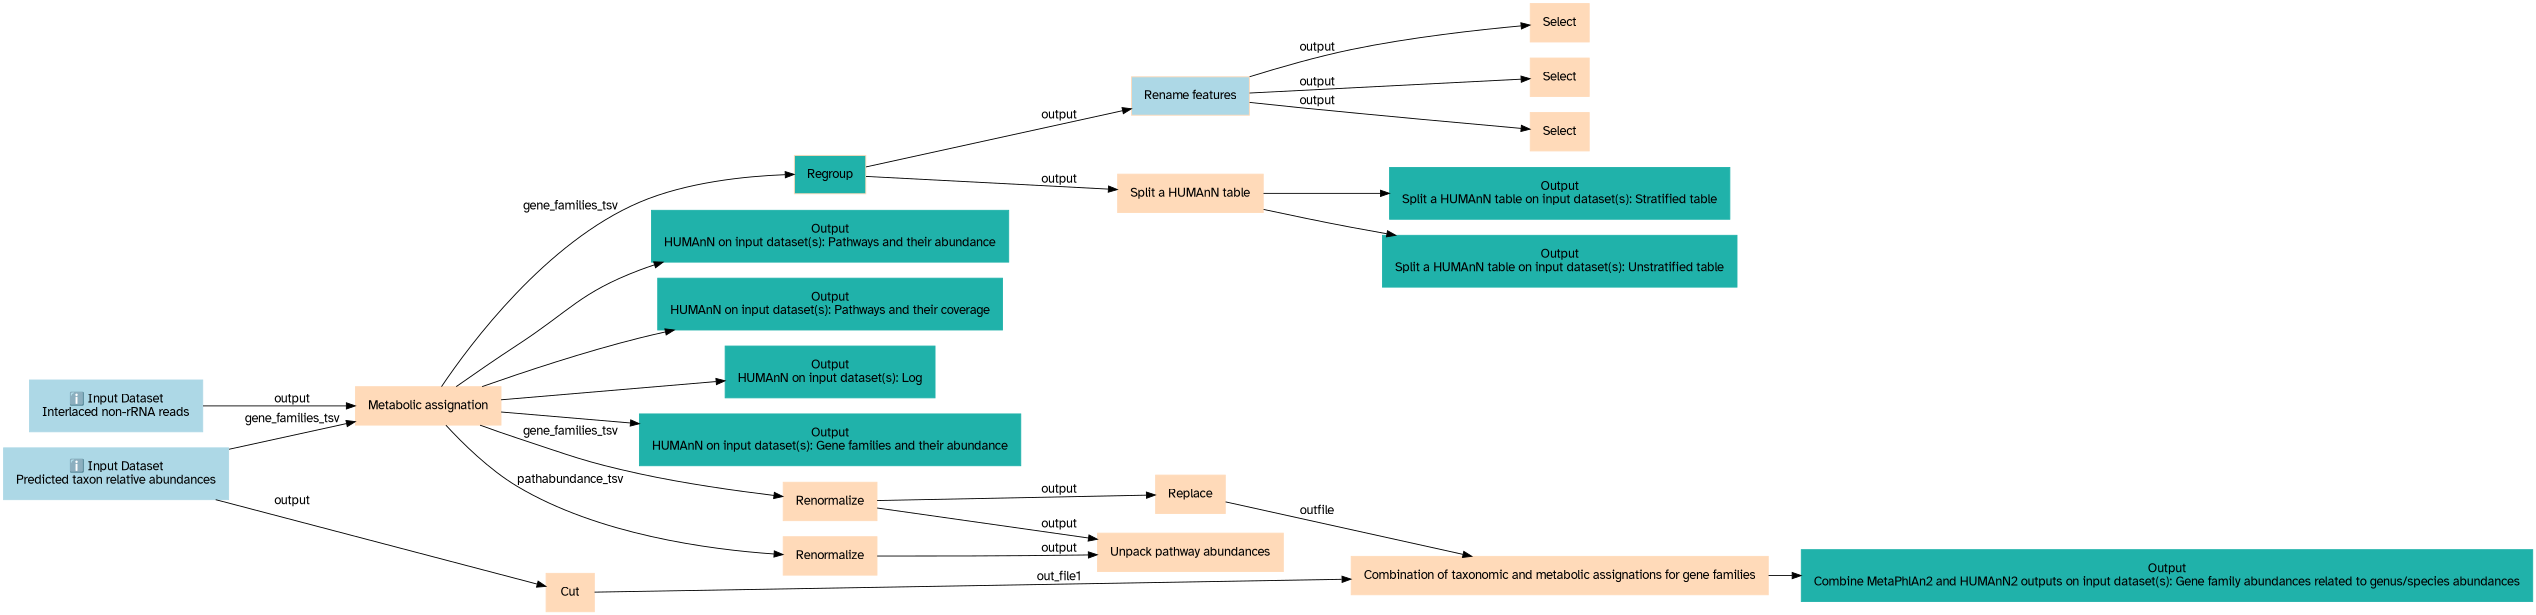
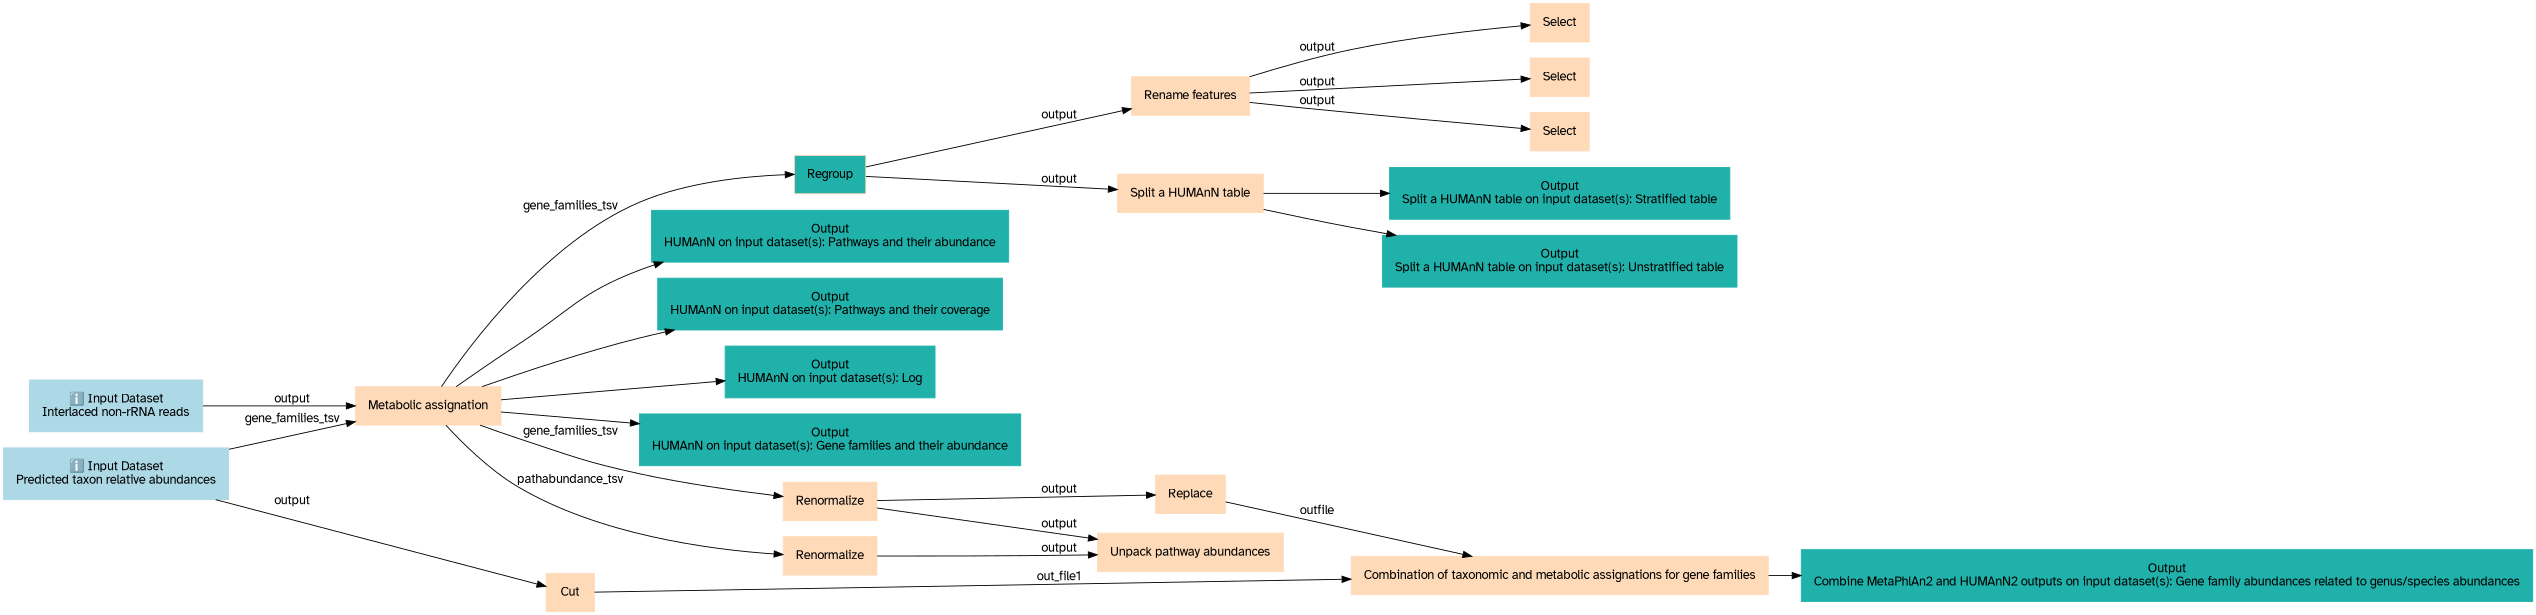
(1190, 96) -> (1190, 96)
